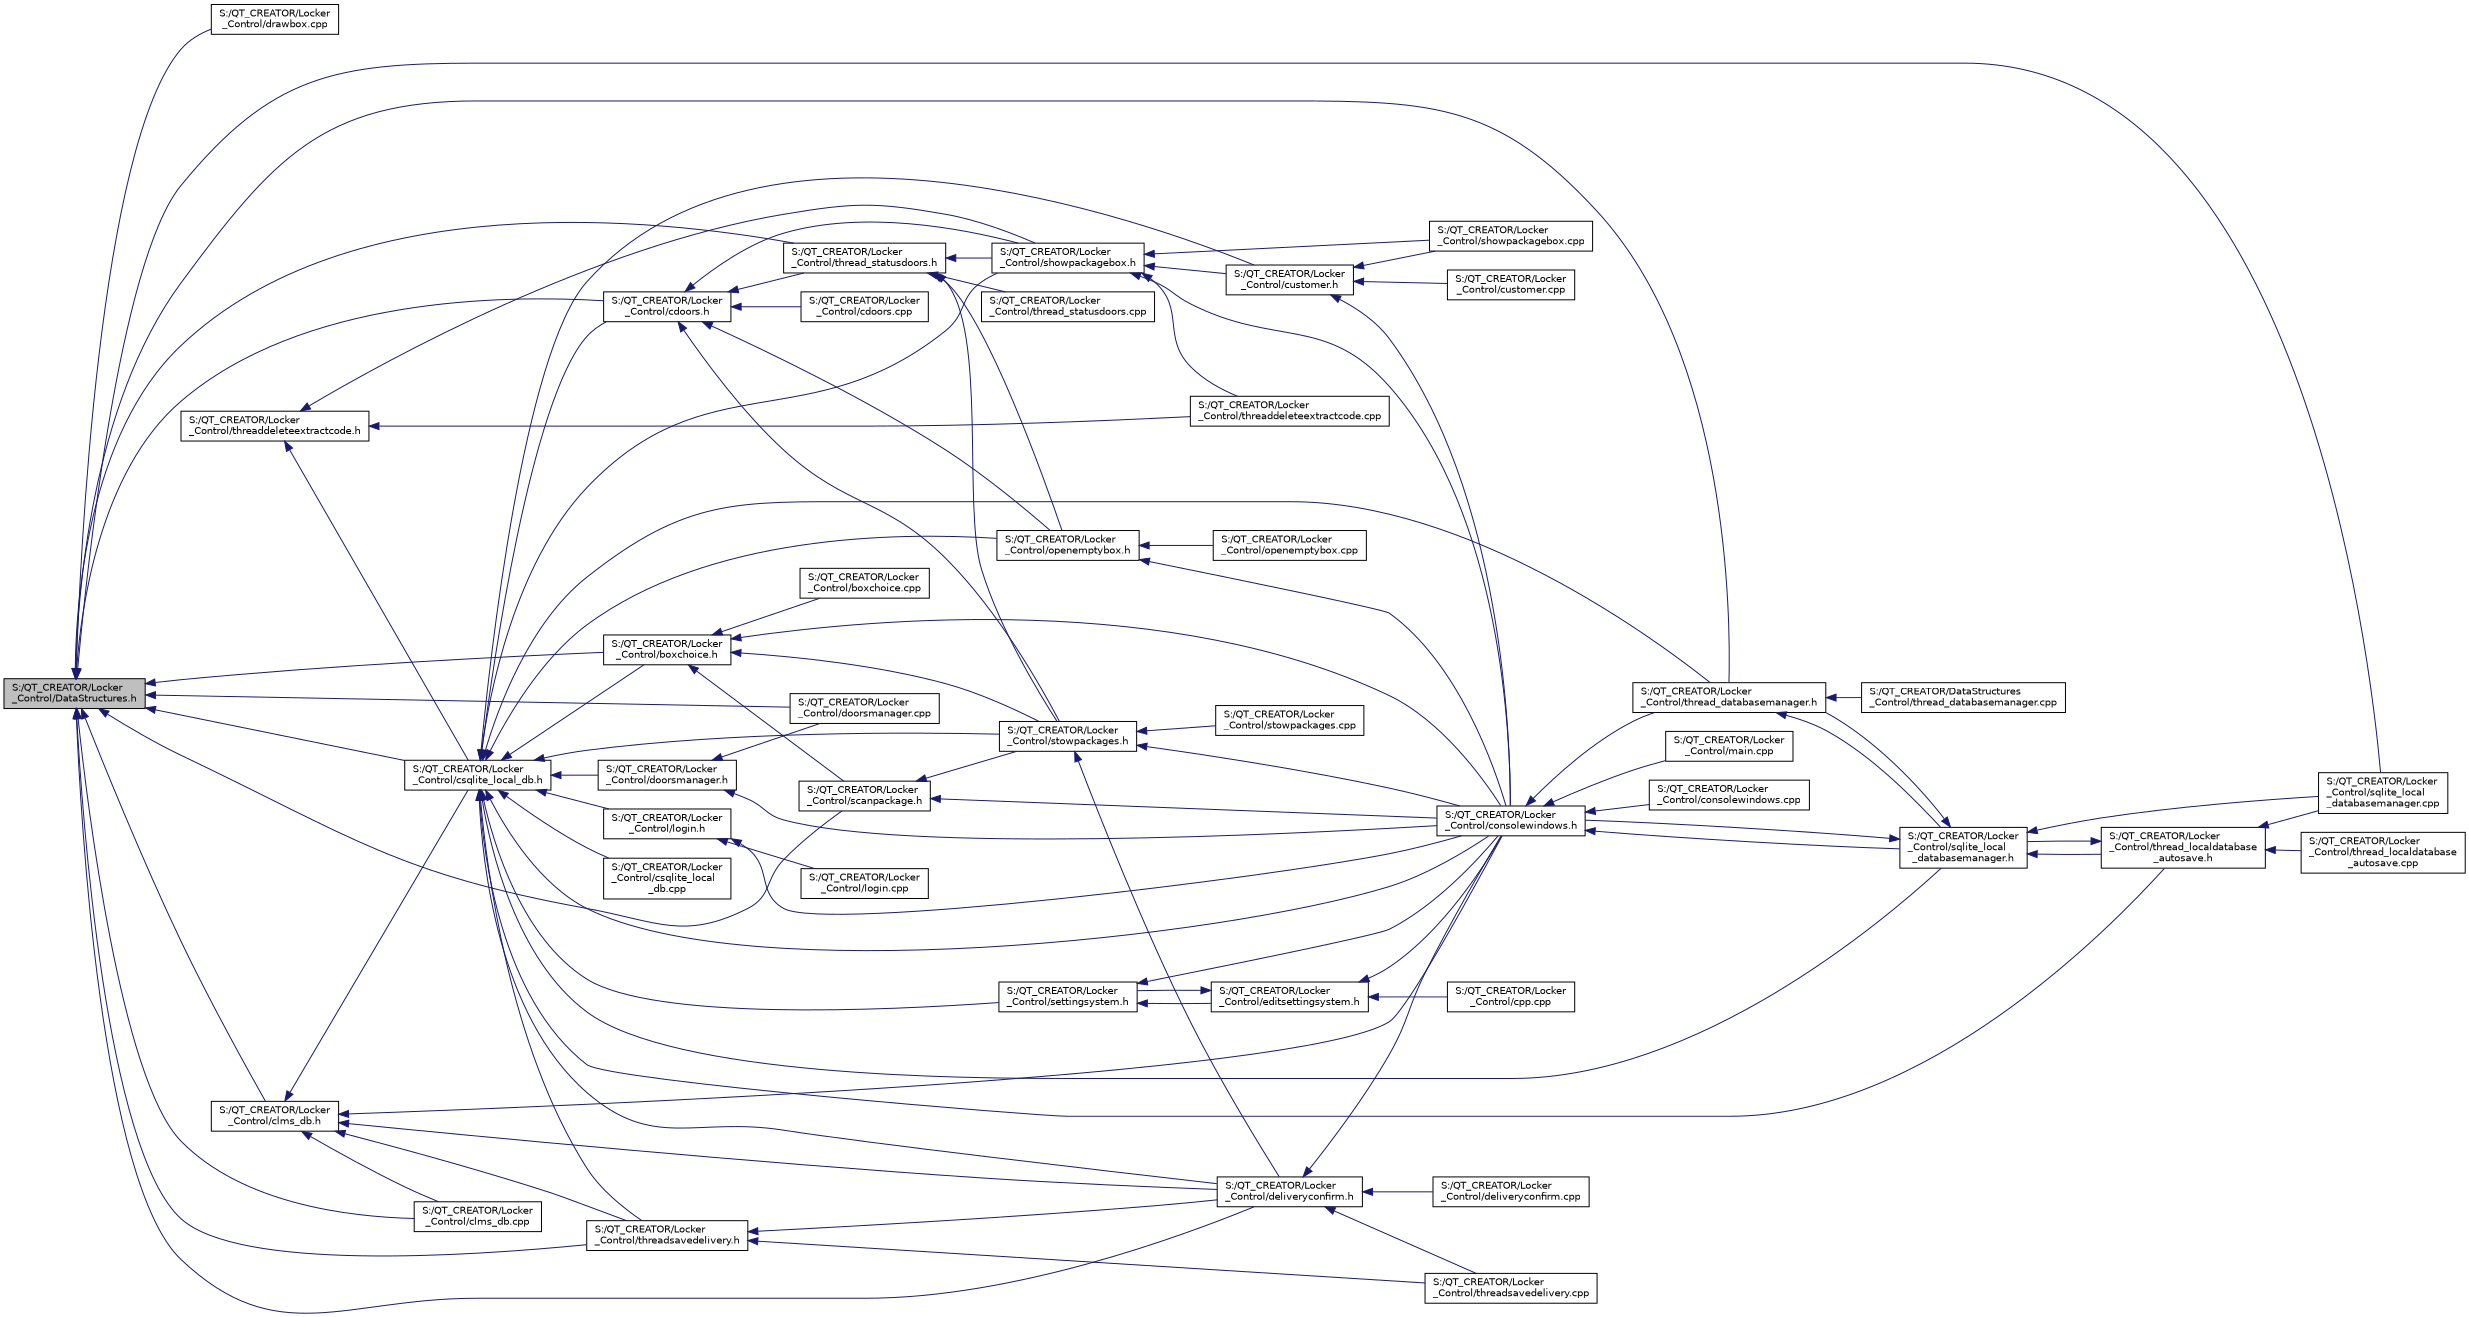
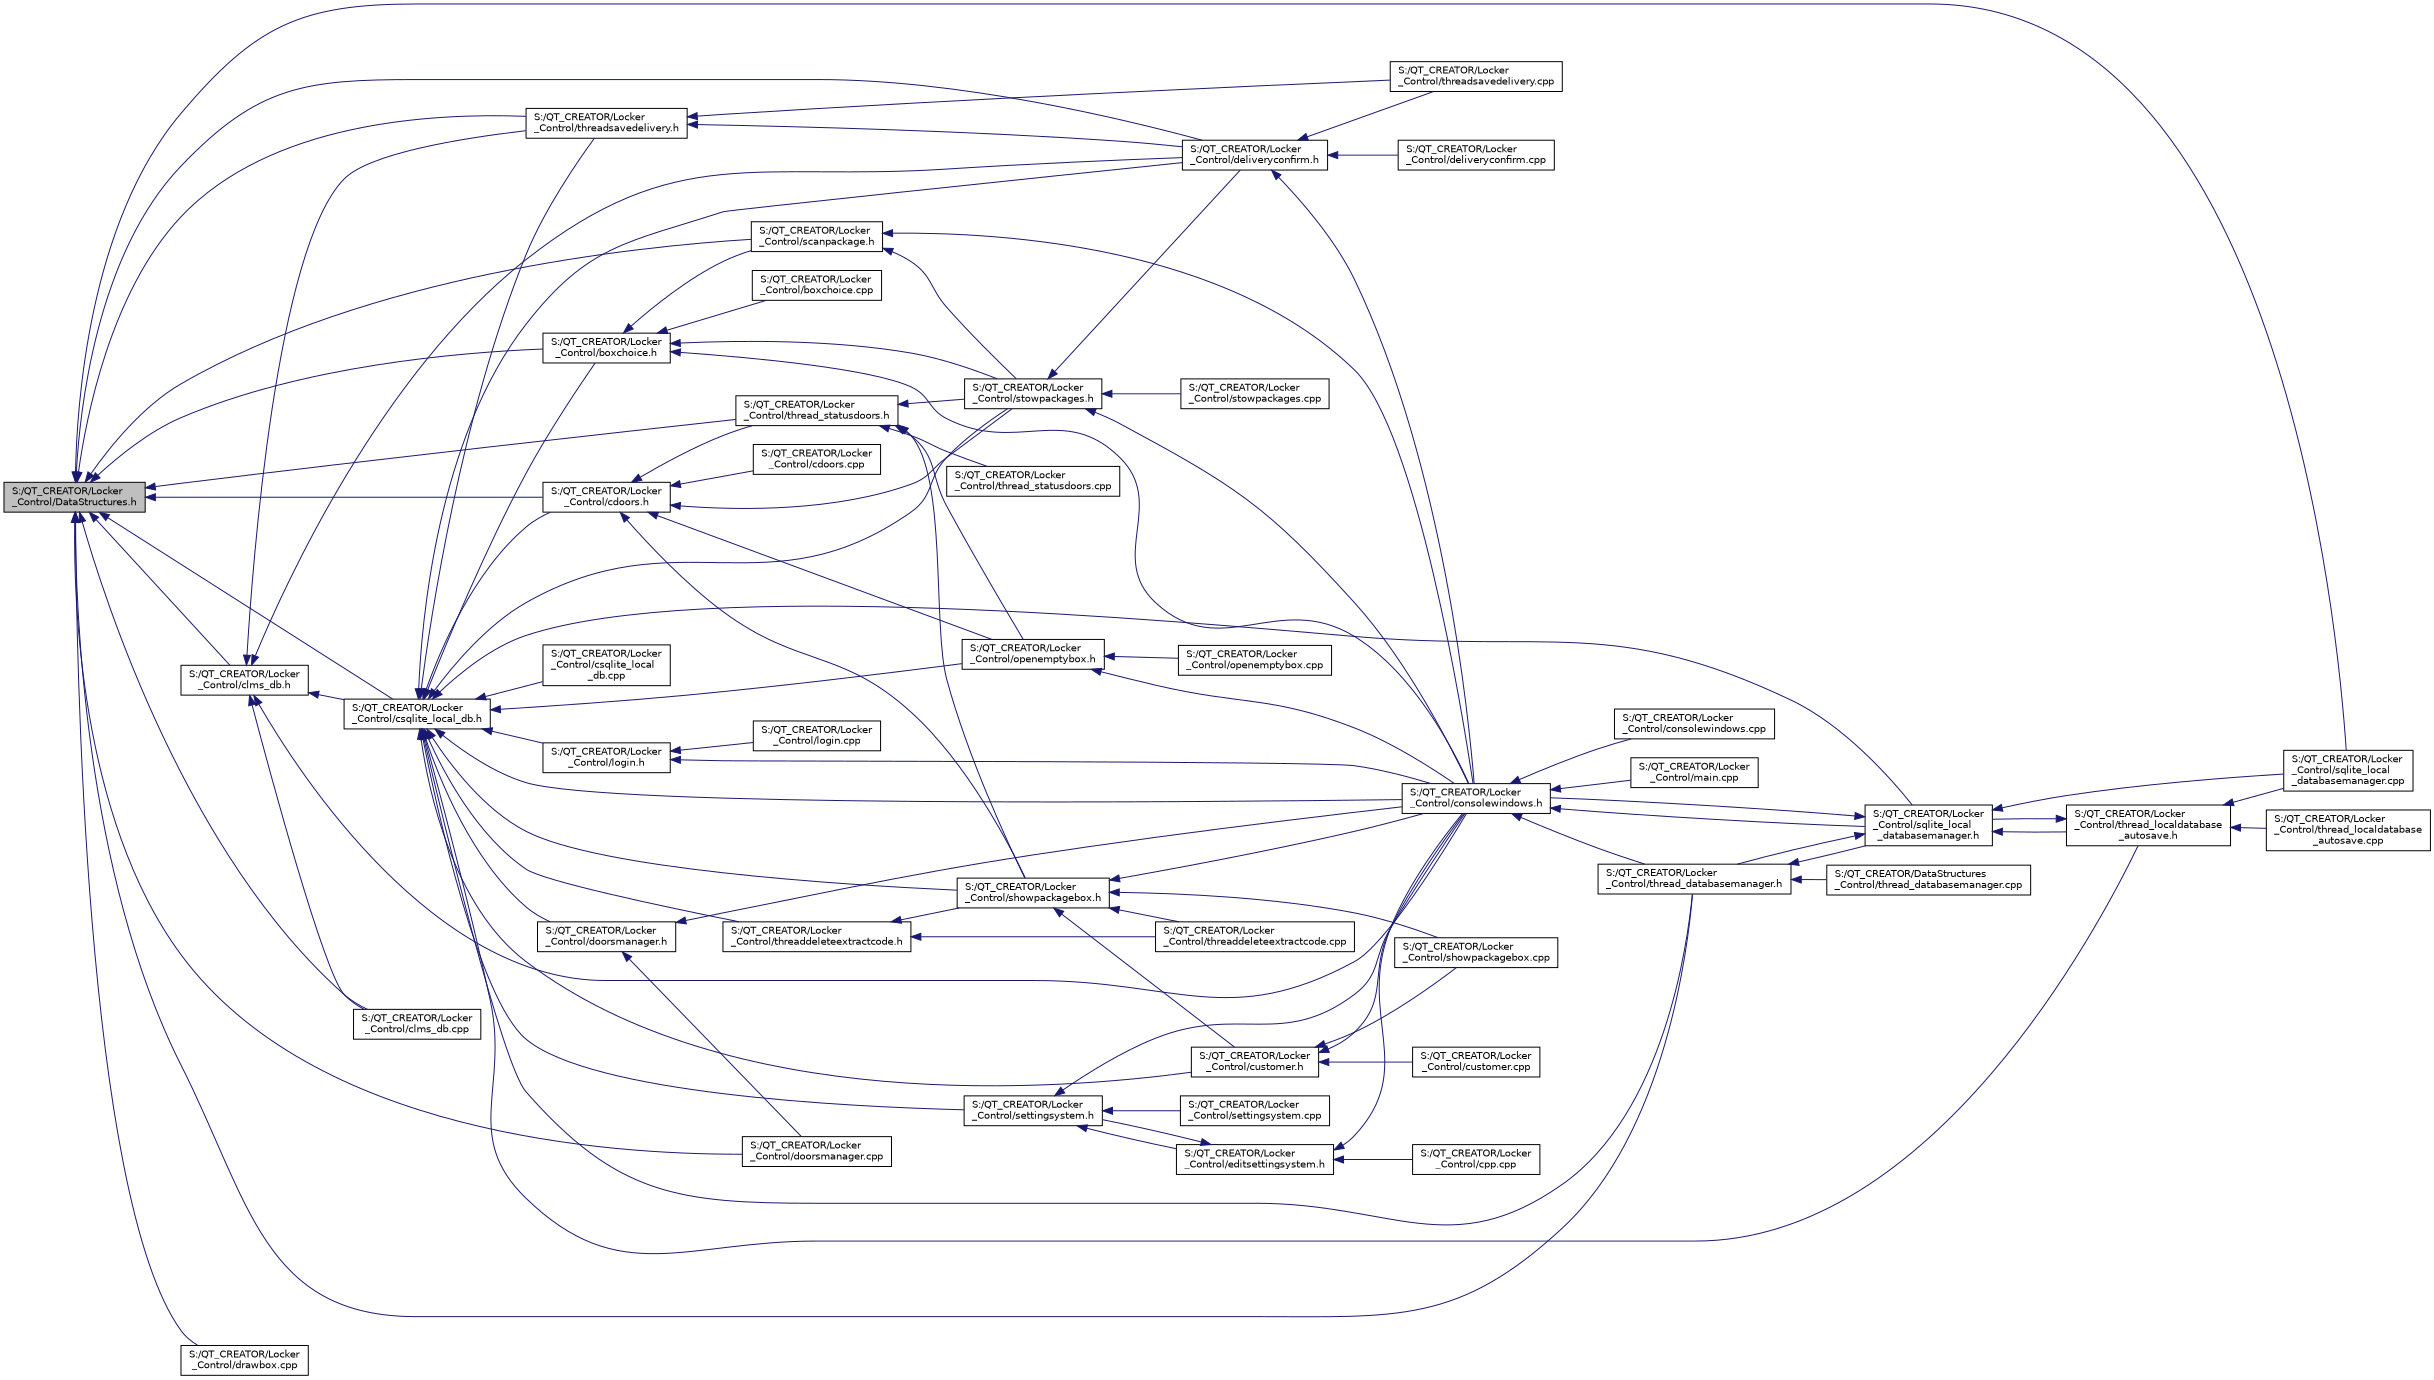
(379, 605) -> (552, 879)
none -> (1255, 1111)
